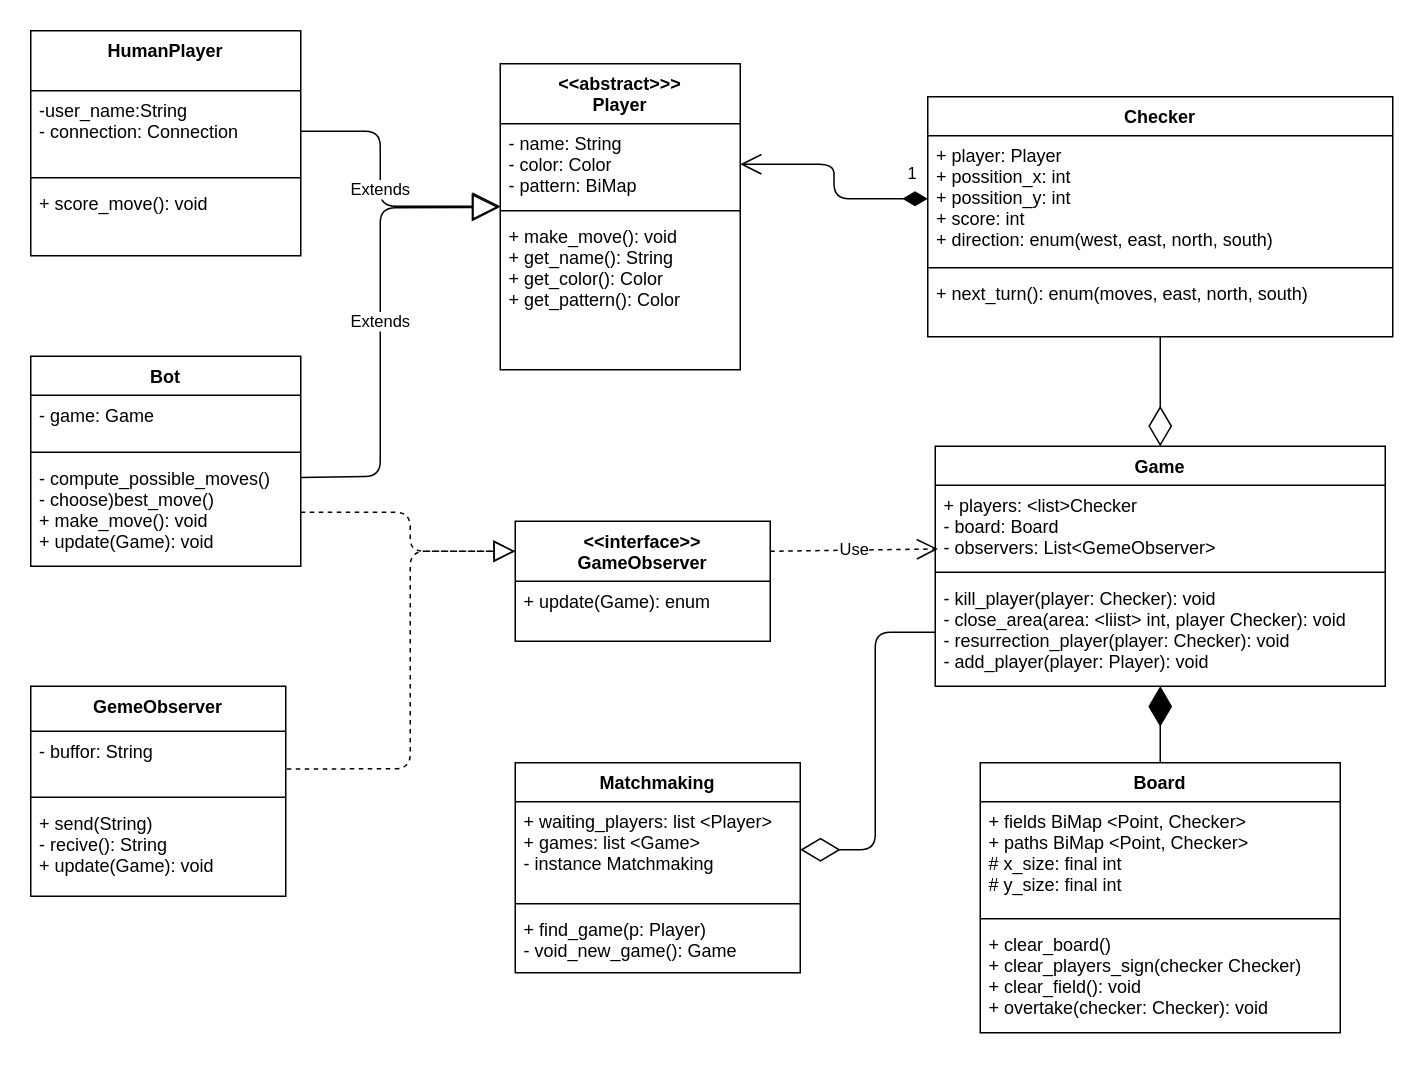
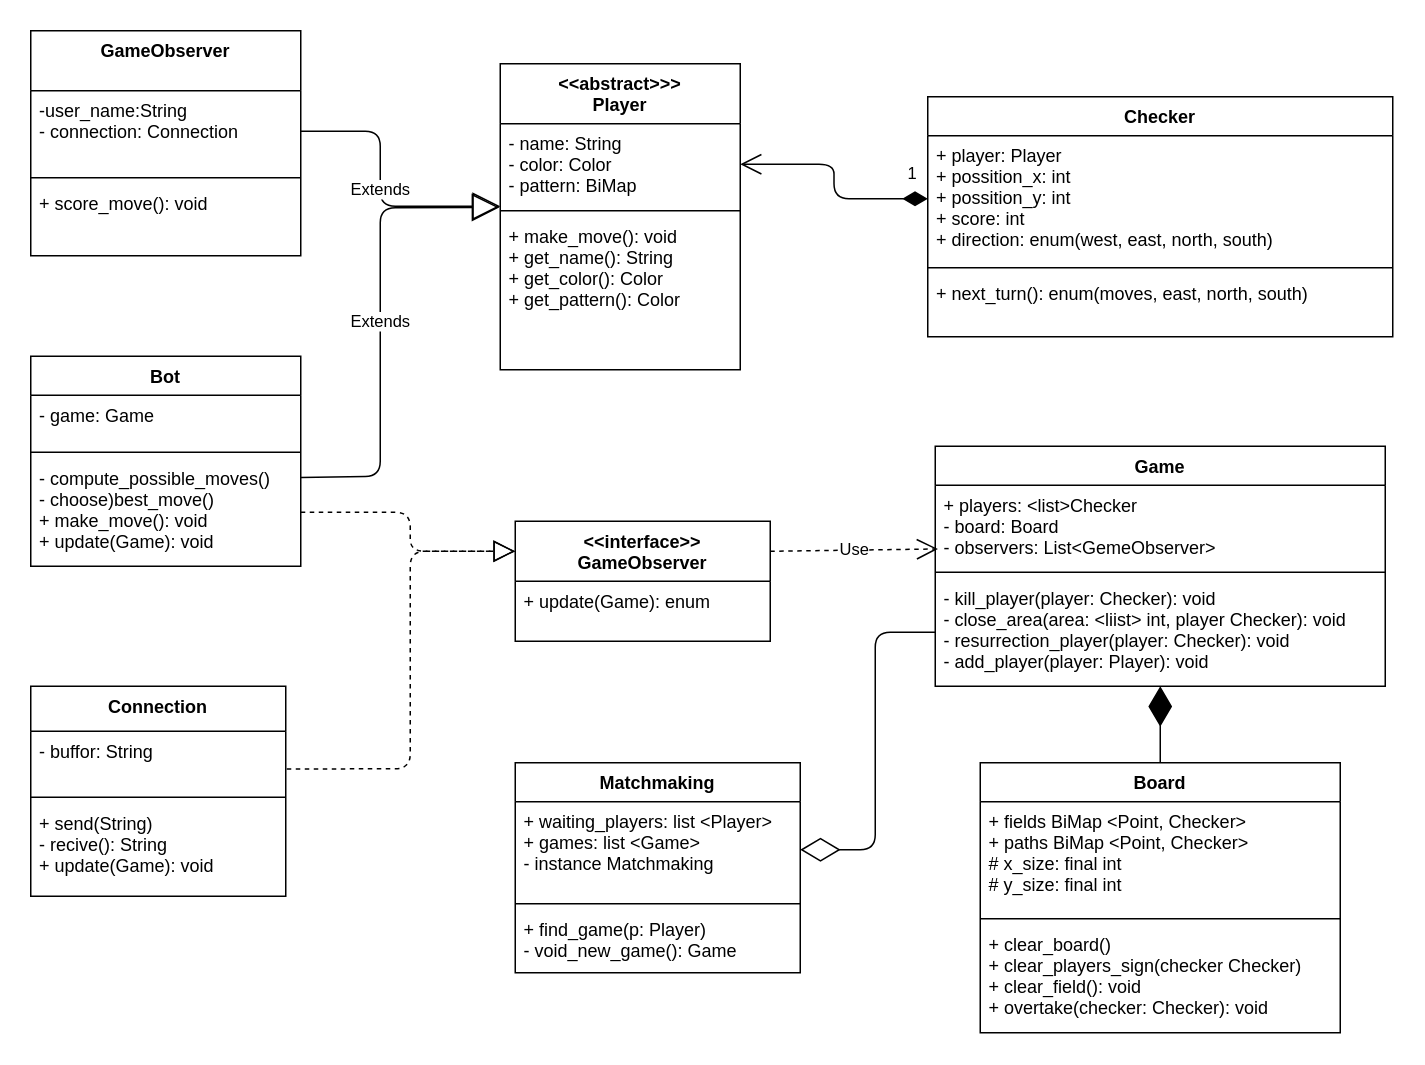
(165, 51) -> (165, 51)
(1160, 373) -> none
(158, 707) -> (158, 707)
